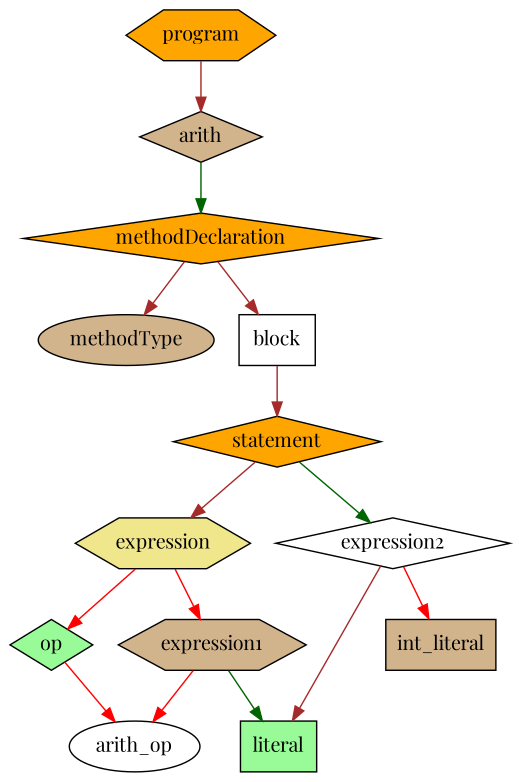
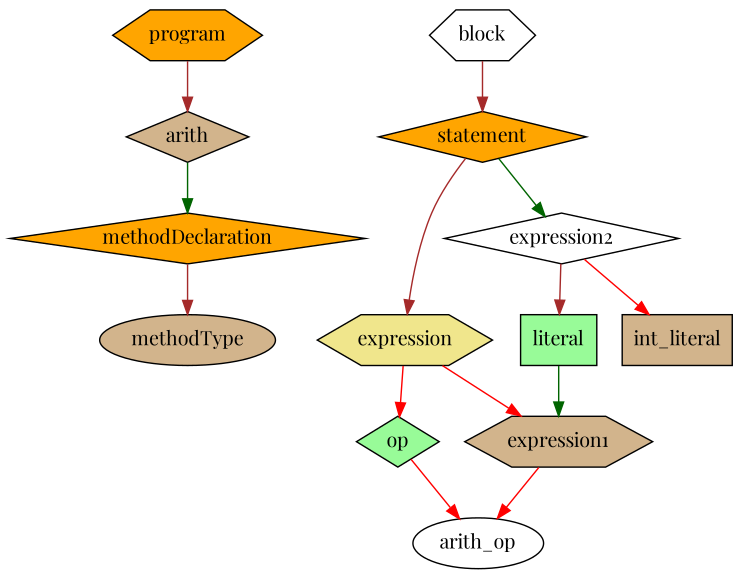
(234, 282) -> none
(277, 340) -> (482, 35)
(242, 690) -> (559, 384)
